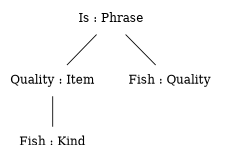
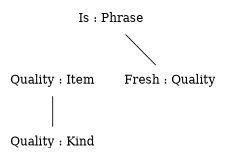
(82, 50) -> none
(170, 81) -> (170, 81)
(53, 142) -> (53, 142)
